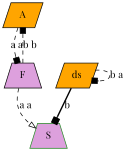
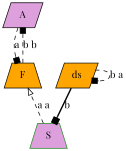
(23, 15) -> (23, 15)
(17, 45) -> (17, 45)
(23, 76) -> (23, 76)
(18, 108) -> (37, 109)
